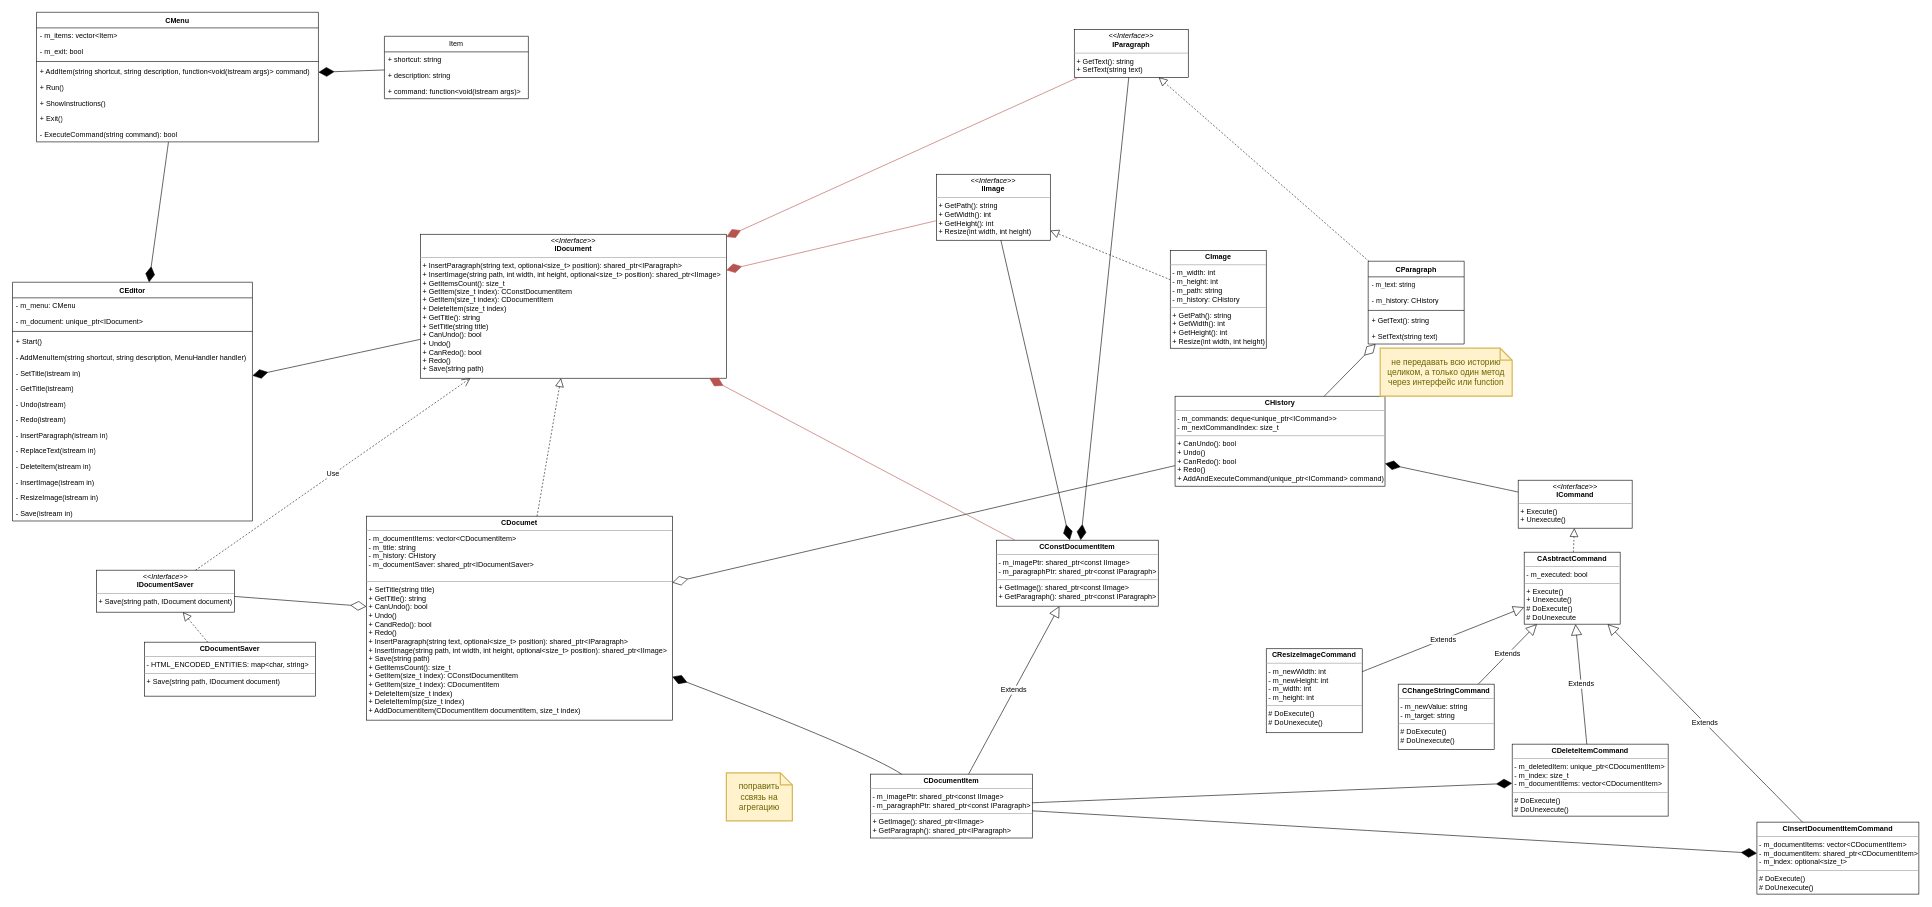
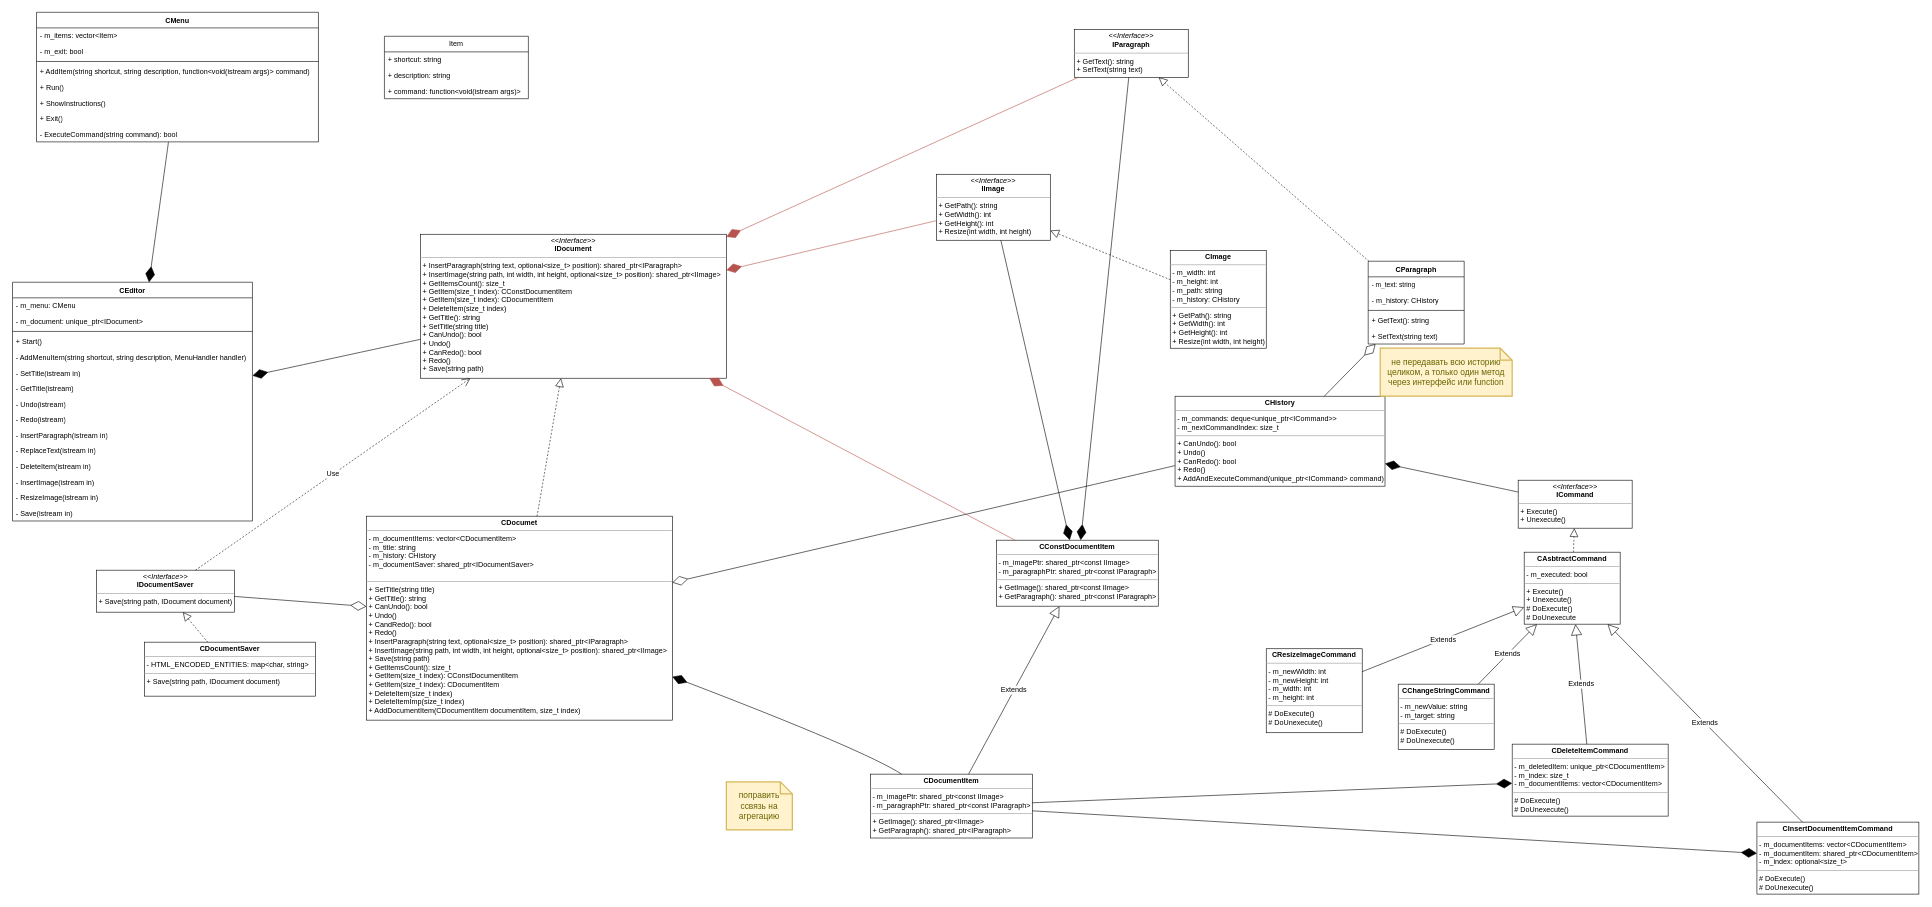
(368, 71) -> none
(759, 797) -> (759, 806)
